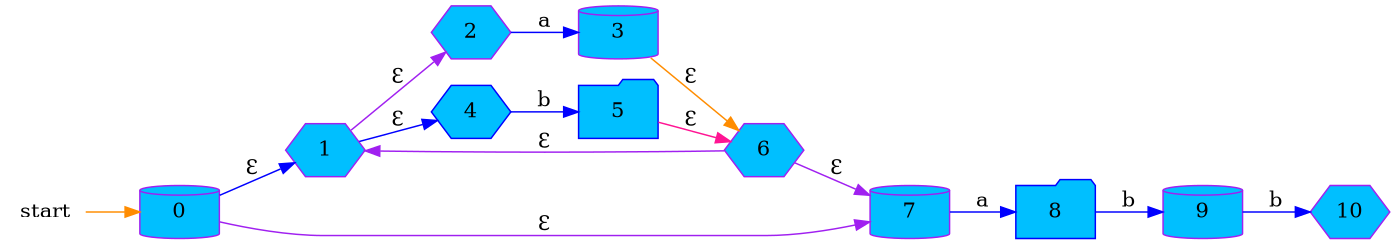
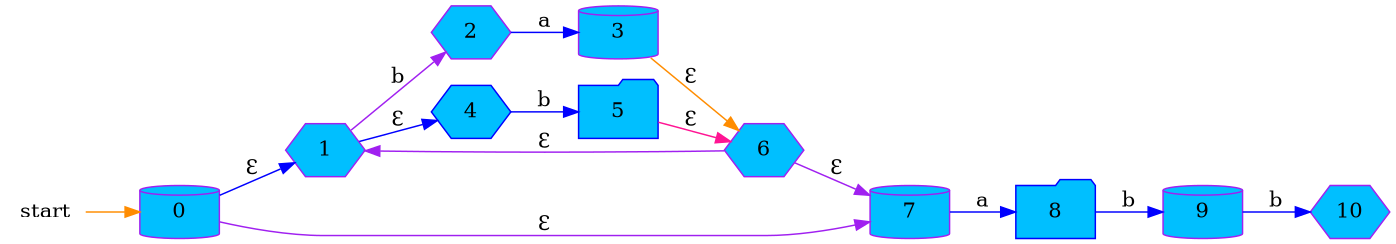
(398, 77) -> (398, 77)
